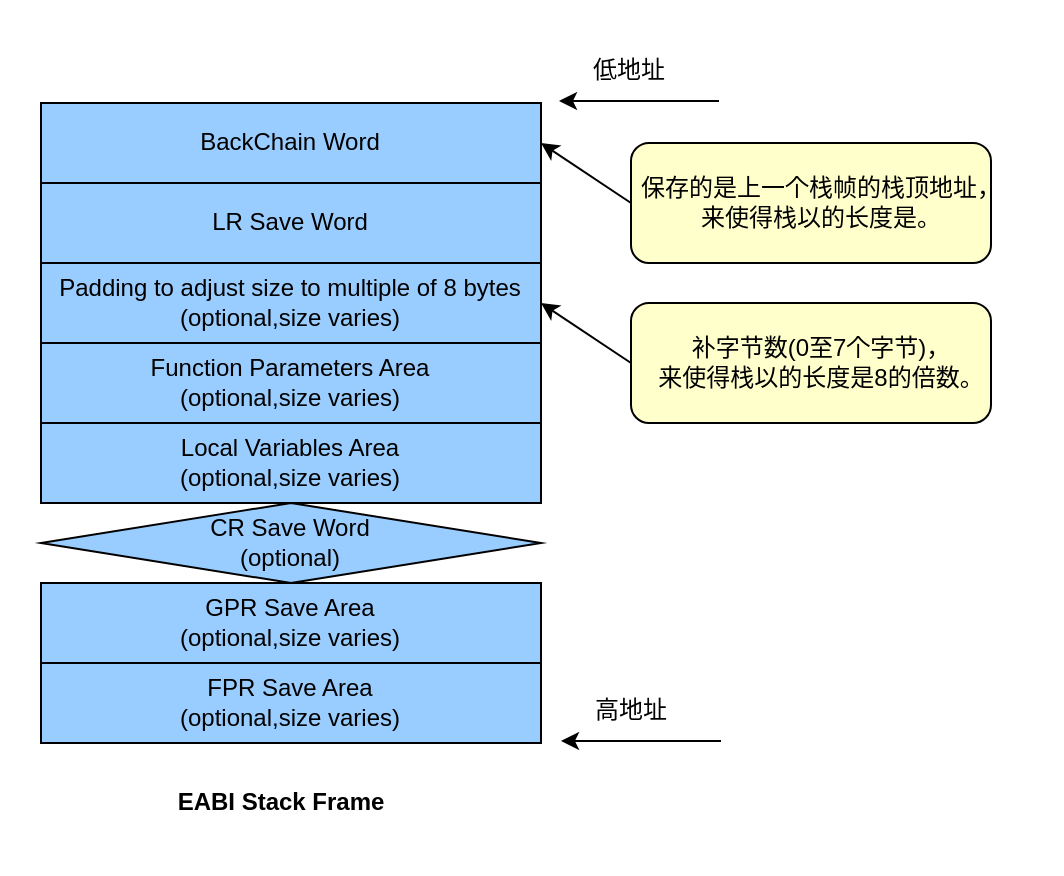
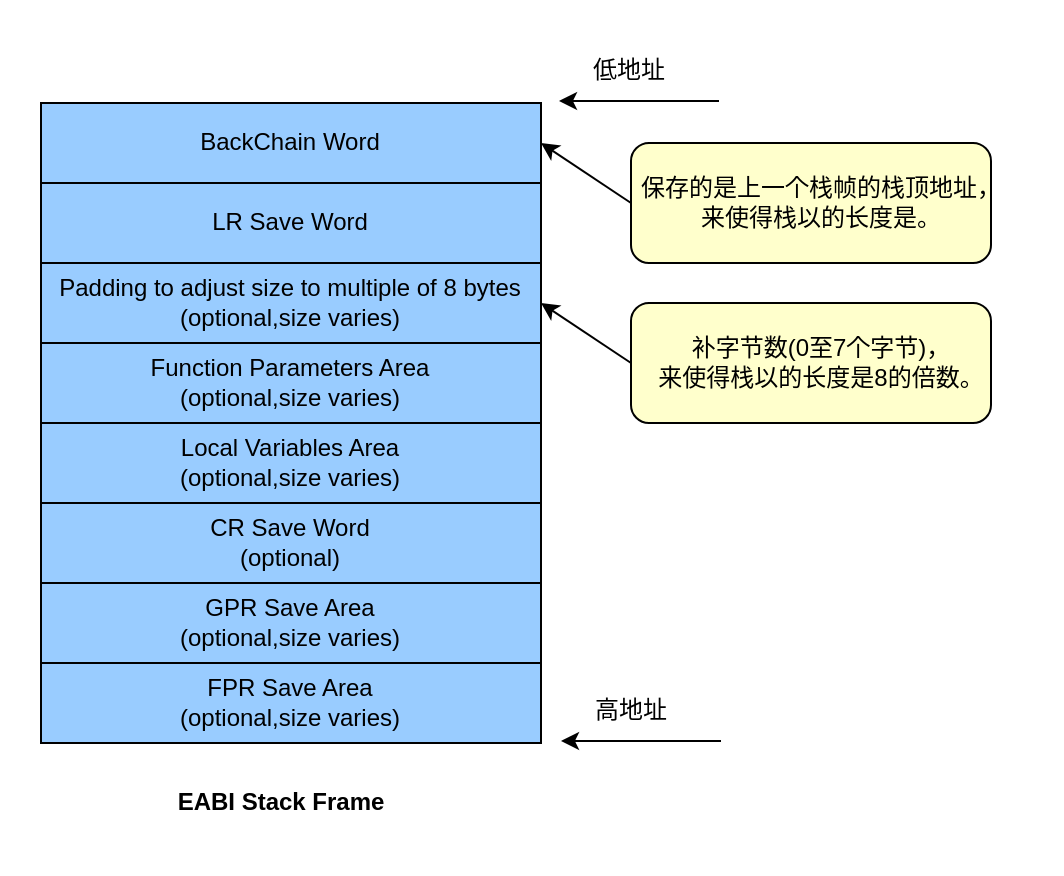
(291, 543) -> (291, 543)
